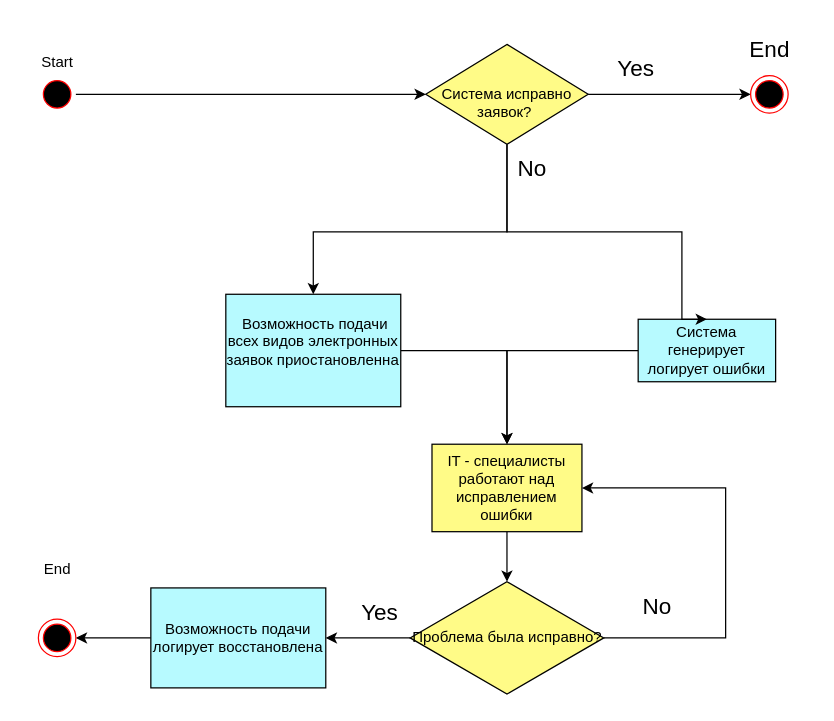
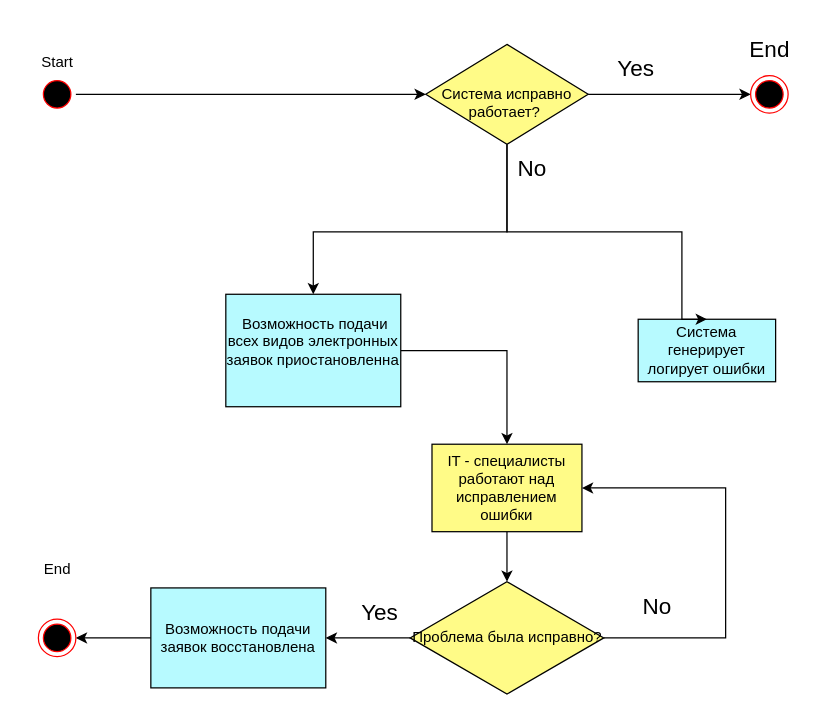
(507, 94) -> (507, 94)
(574, 351) -> none
(238, 638) -> (238, 638)
